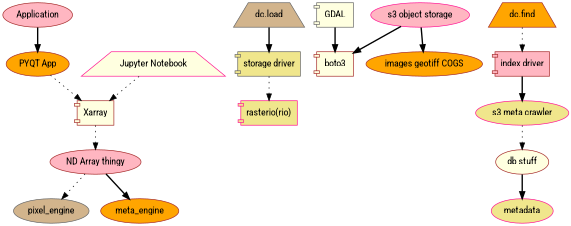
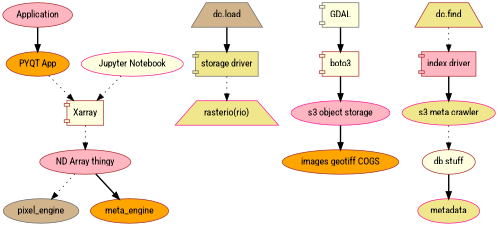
(522, 15) -> (449, 15)
(380, 38) -> (341, 85)
(153, 64) -> (132, 64)
(269, 113) -> (227, 113)
